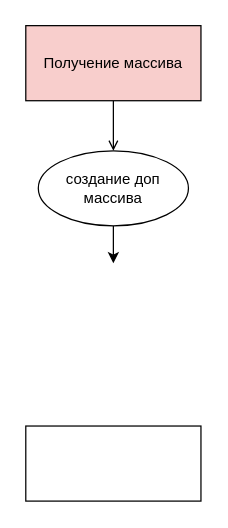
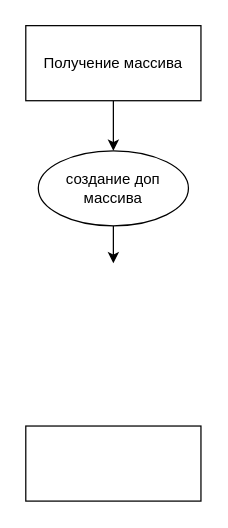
(113, 63) -> (113, 63)
(113, 143) -> (113, 141)
